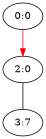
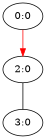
(23, 123) -> (23, 123)
